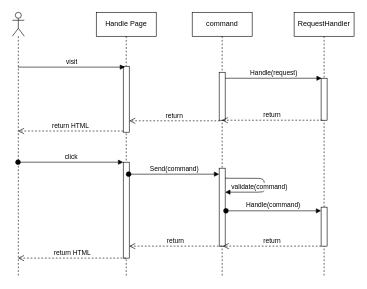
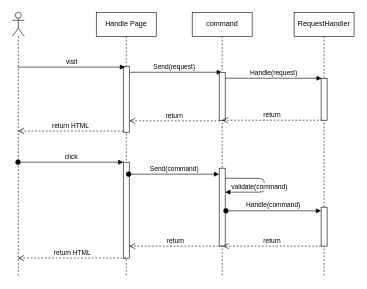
none -> (179, 72)
